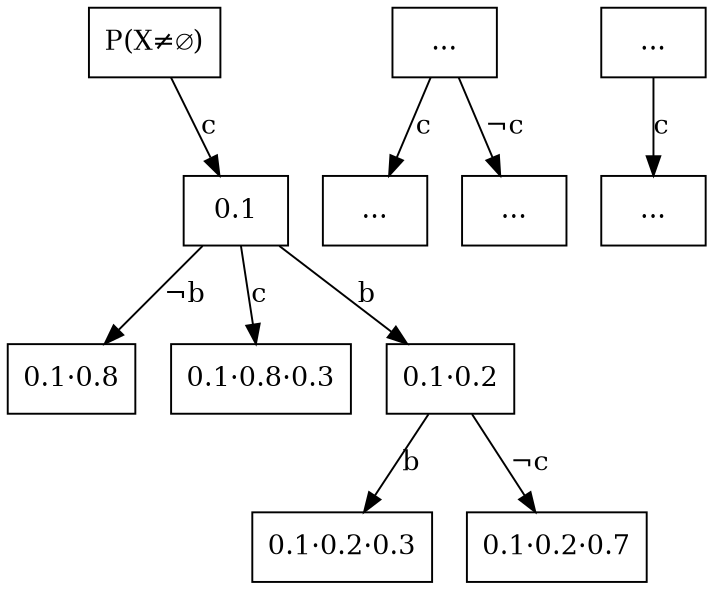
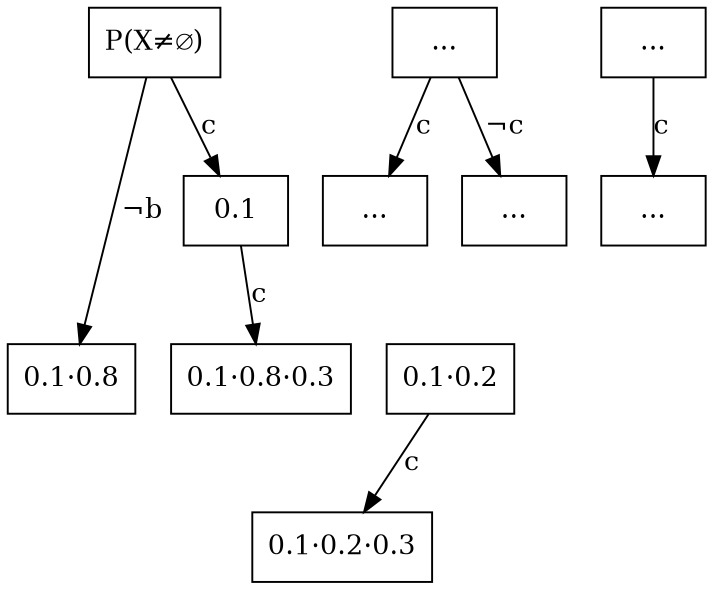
(161, 288) -> (115, 201)
(335, 289) -> none
(412, 463) -> (412, 463)
(557, 547) -> none
